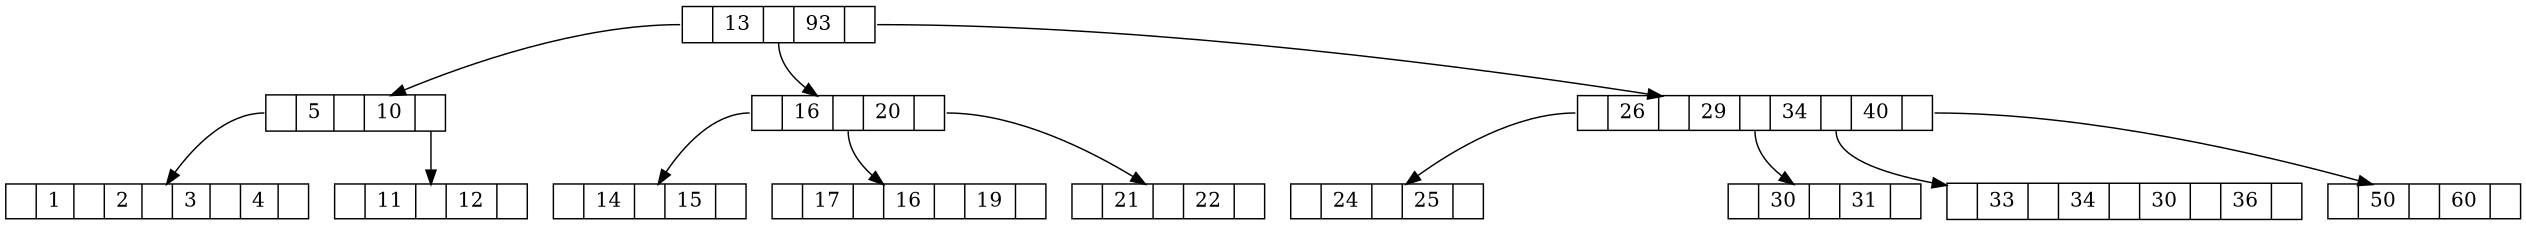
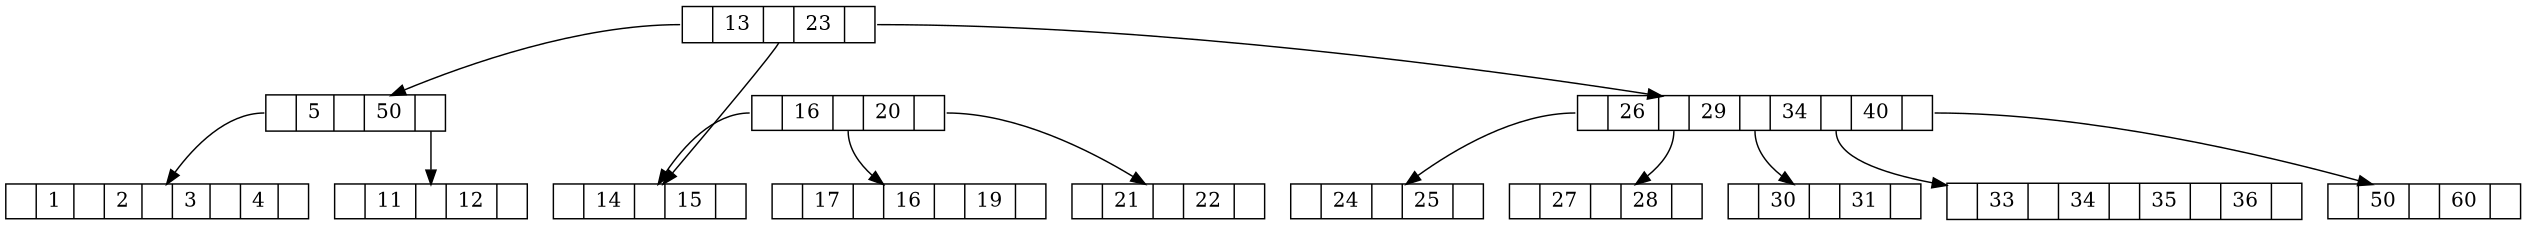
(819, 24) -> (819, 24)
(787, 68) -> (729, 105)
(390, 112) -> (390, 112)
none -> (1606, 201)
(2165, 201) -> (2165, 201)
